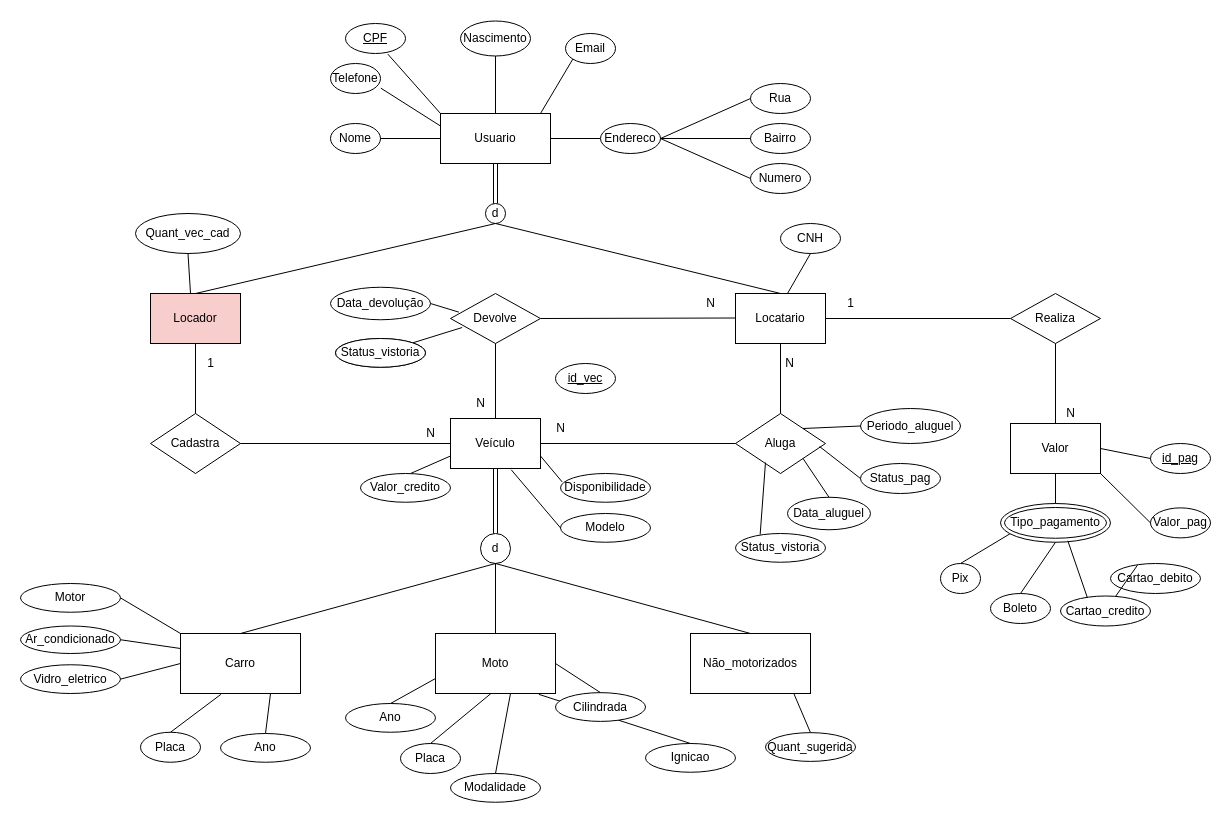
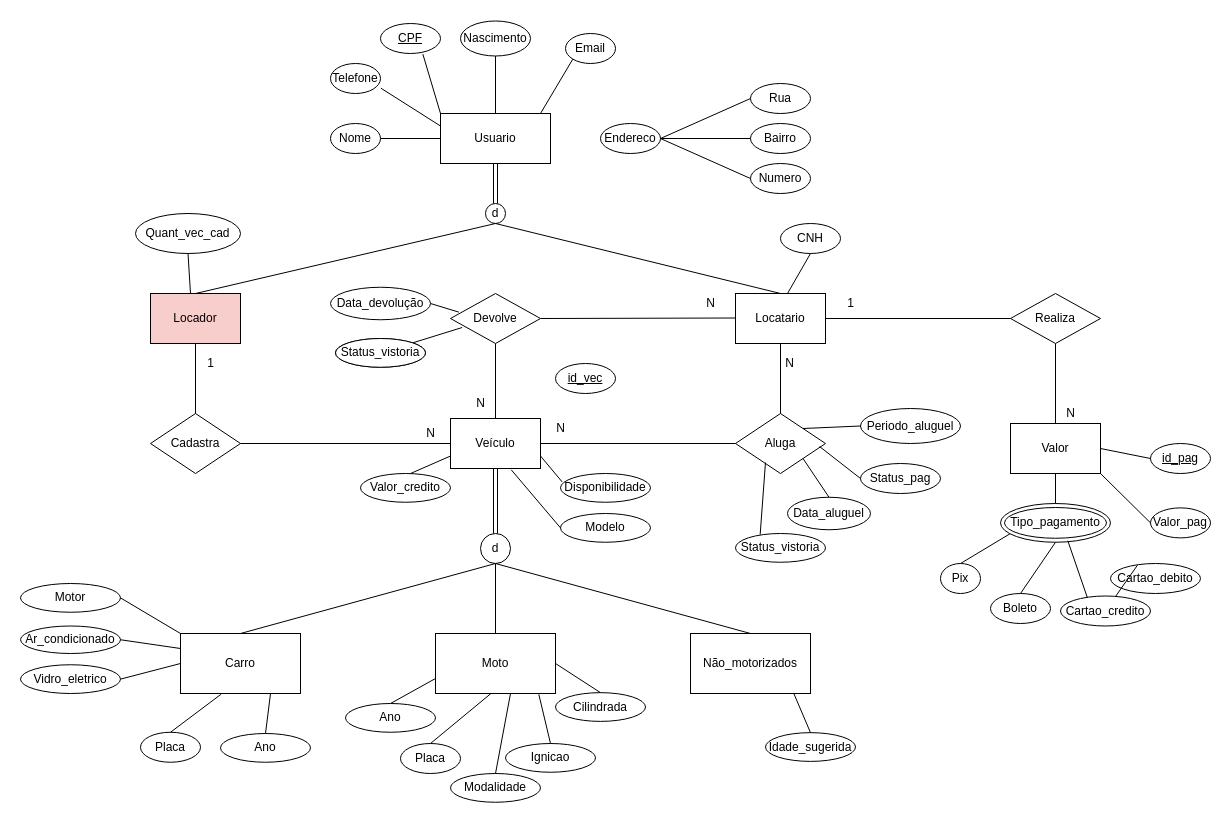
(376, 39) -> (411, 39)
(576, 139) -> none
(811, 748) -> (811, 748)
(691, 758) -> (551, 758)
